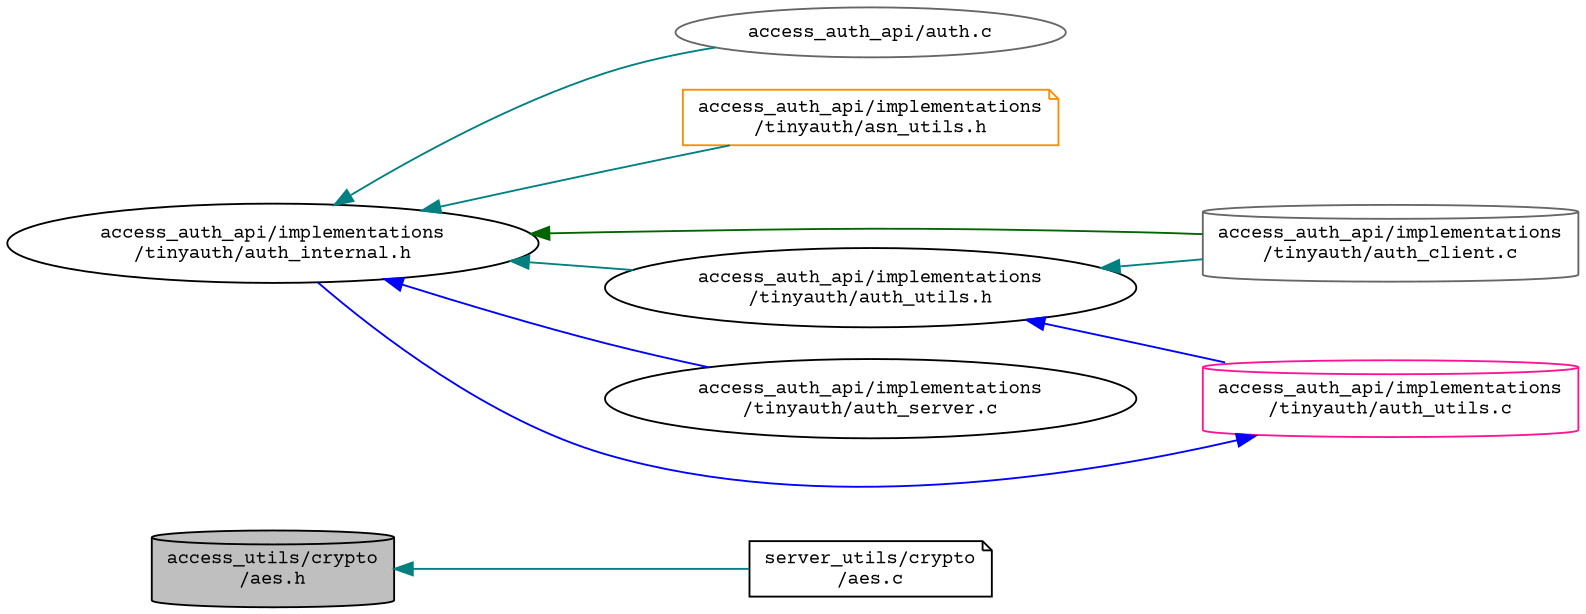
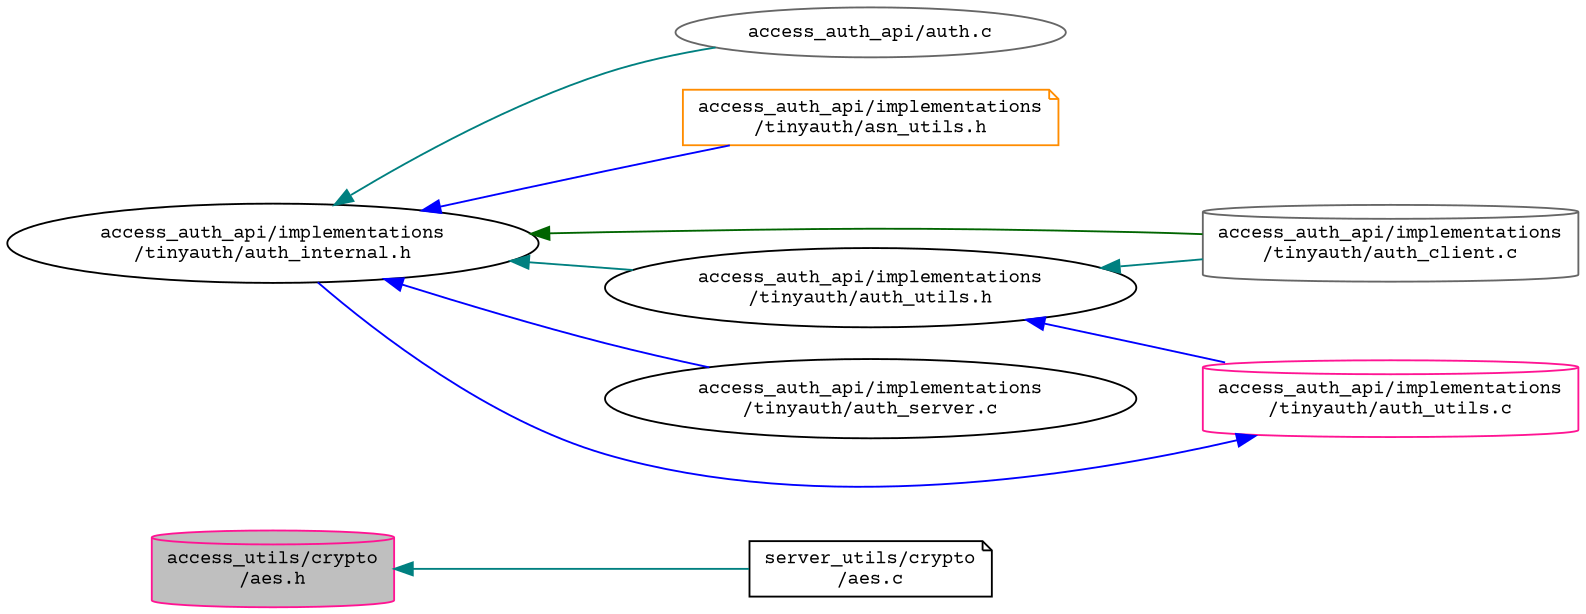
(585, 175) -> (585, 175)
(273, 569) -> (273, 569)
